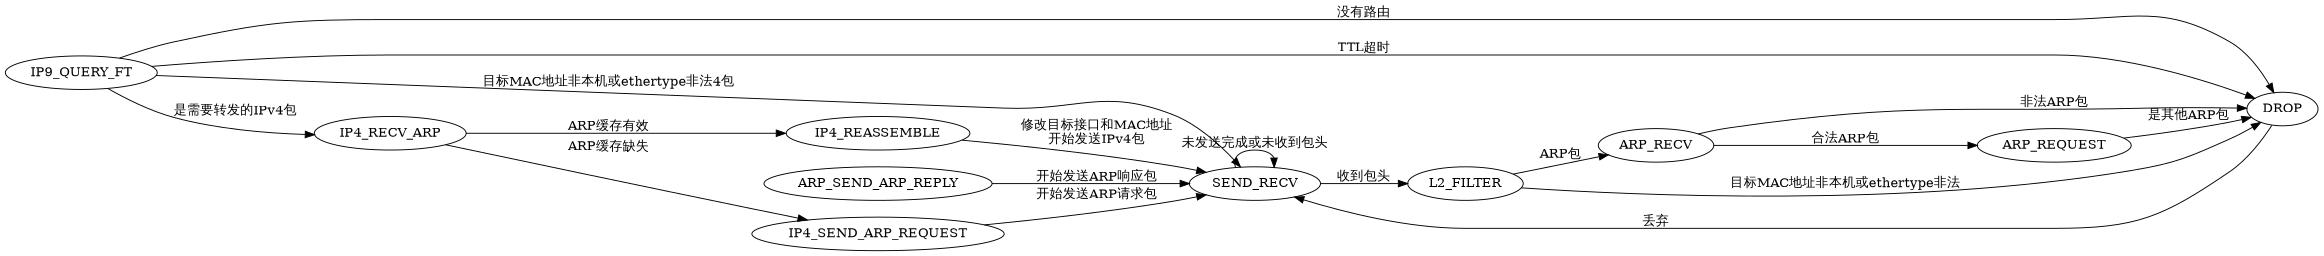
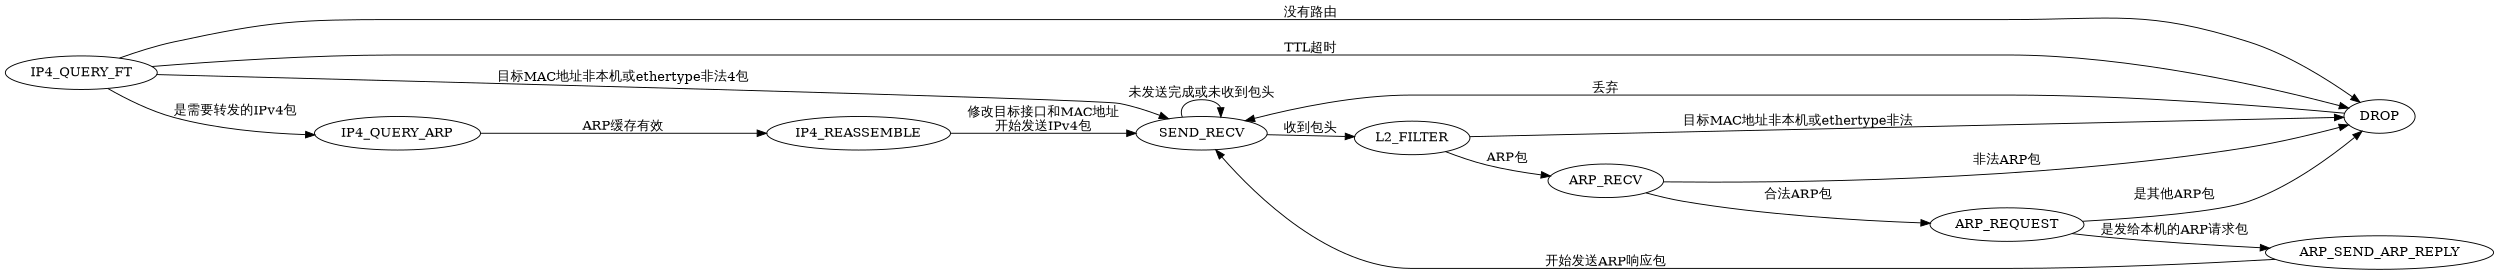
(81, 73) -> (81, 73)
(390, 133) -> (398, 133)
(878, 234) -> none
none -> (2166, 242)
